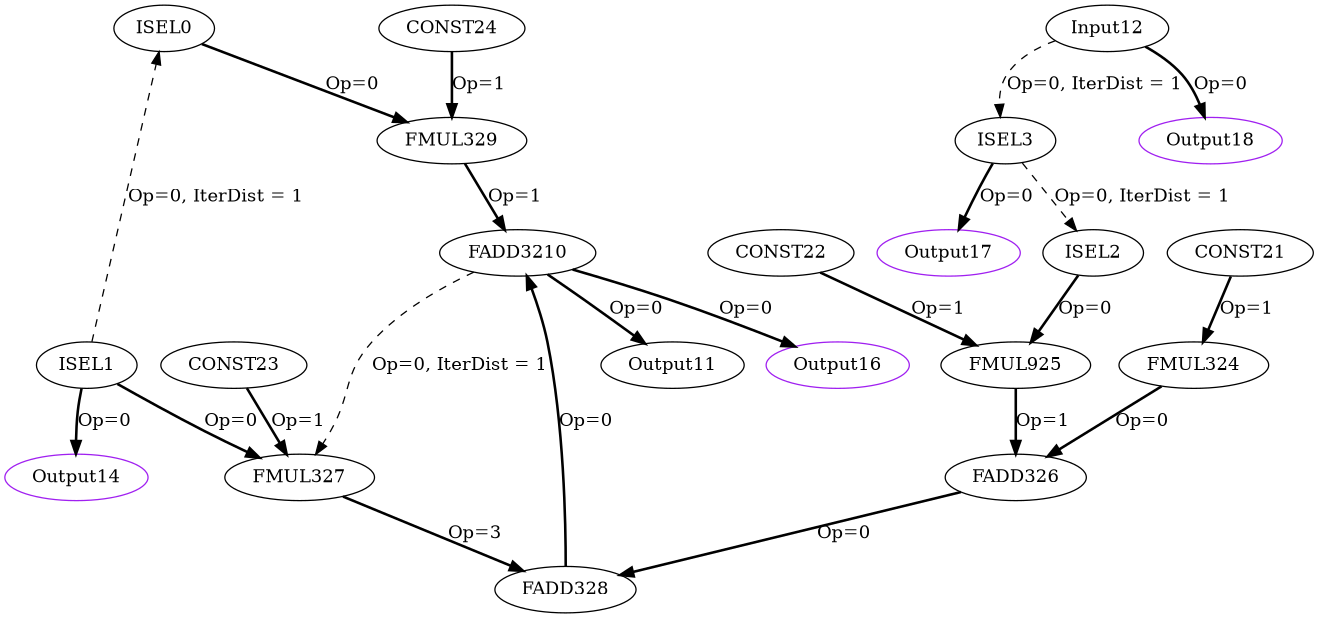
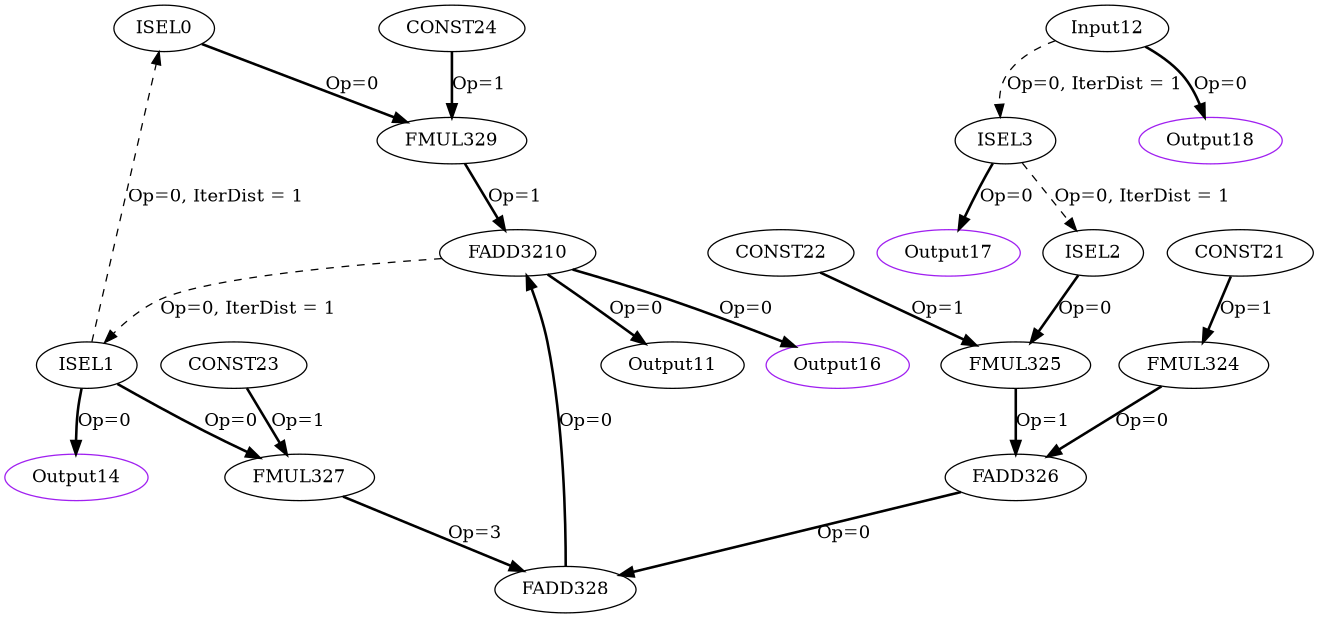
(376, 338) -> (271, 275)
(1016, 365) -> (1016, 365)
